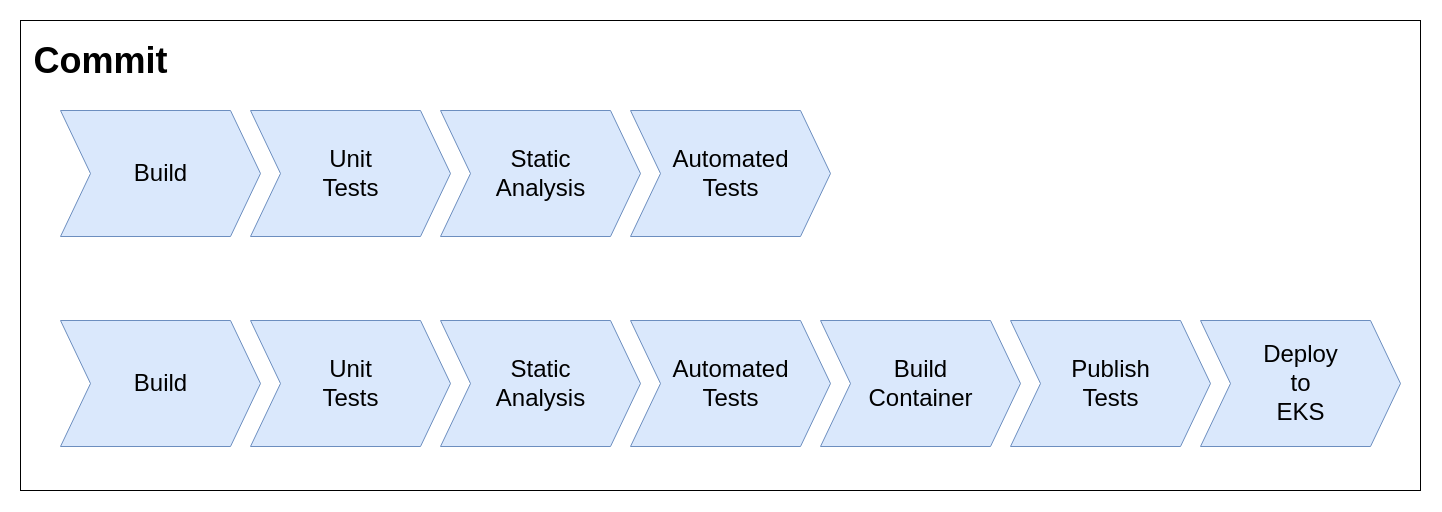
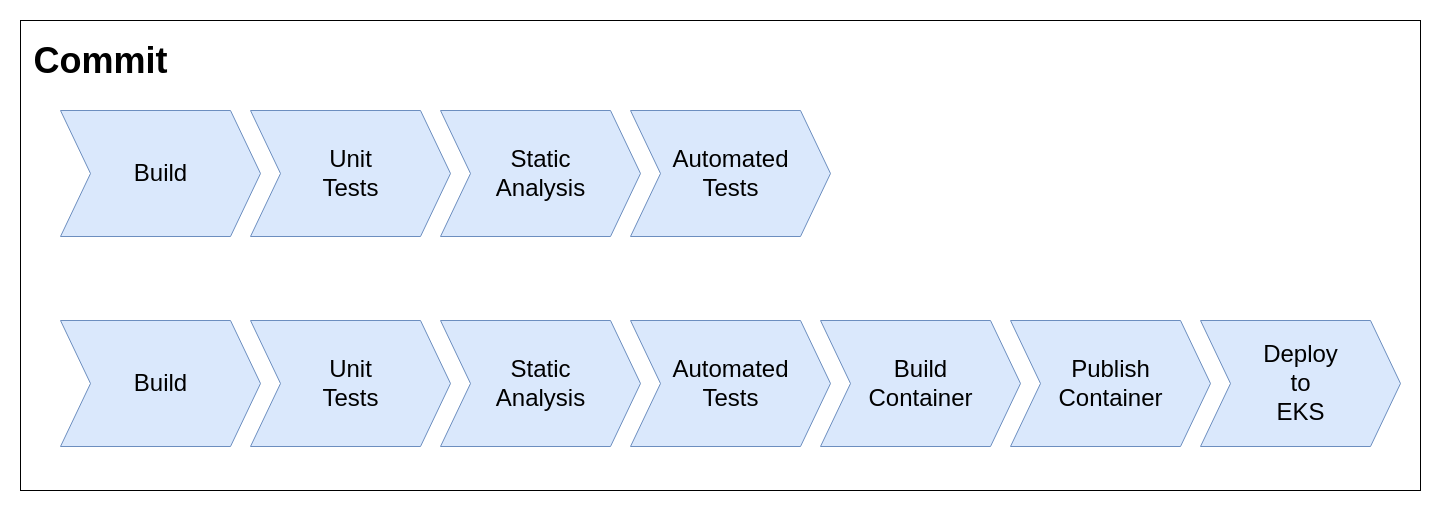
(1111, 384) -> (1111, 384)
